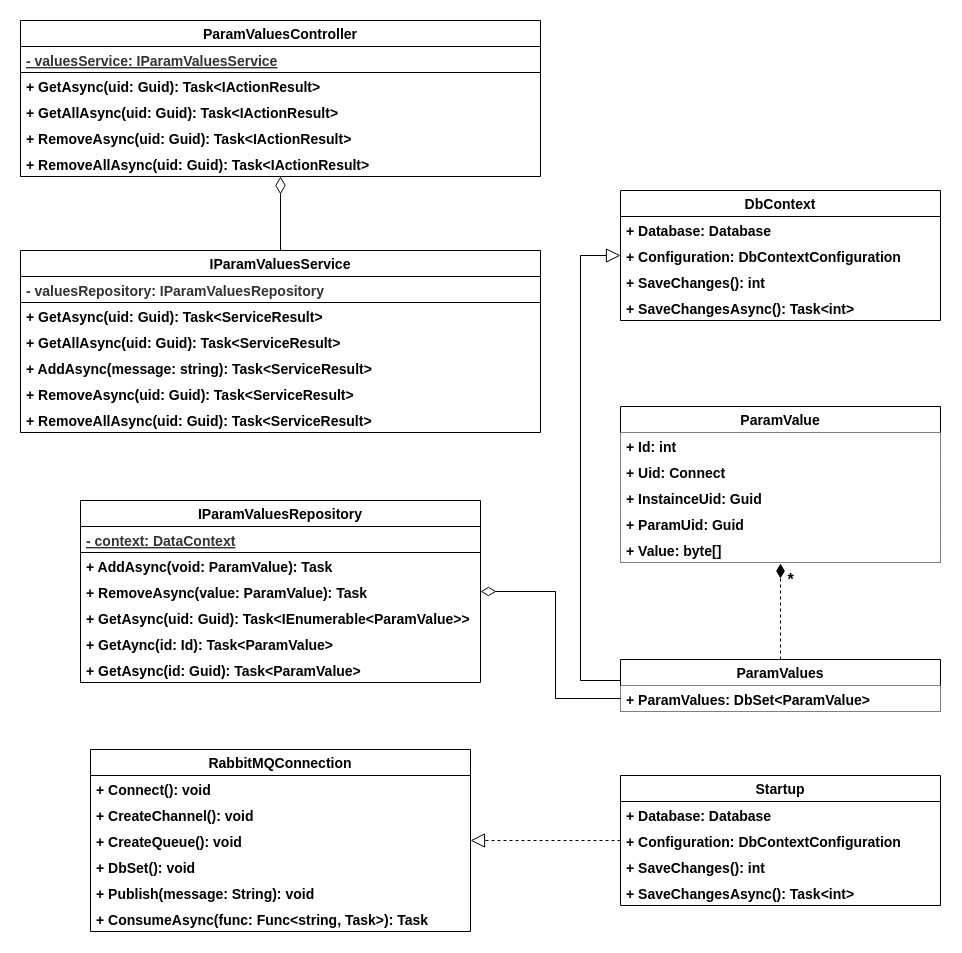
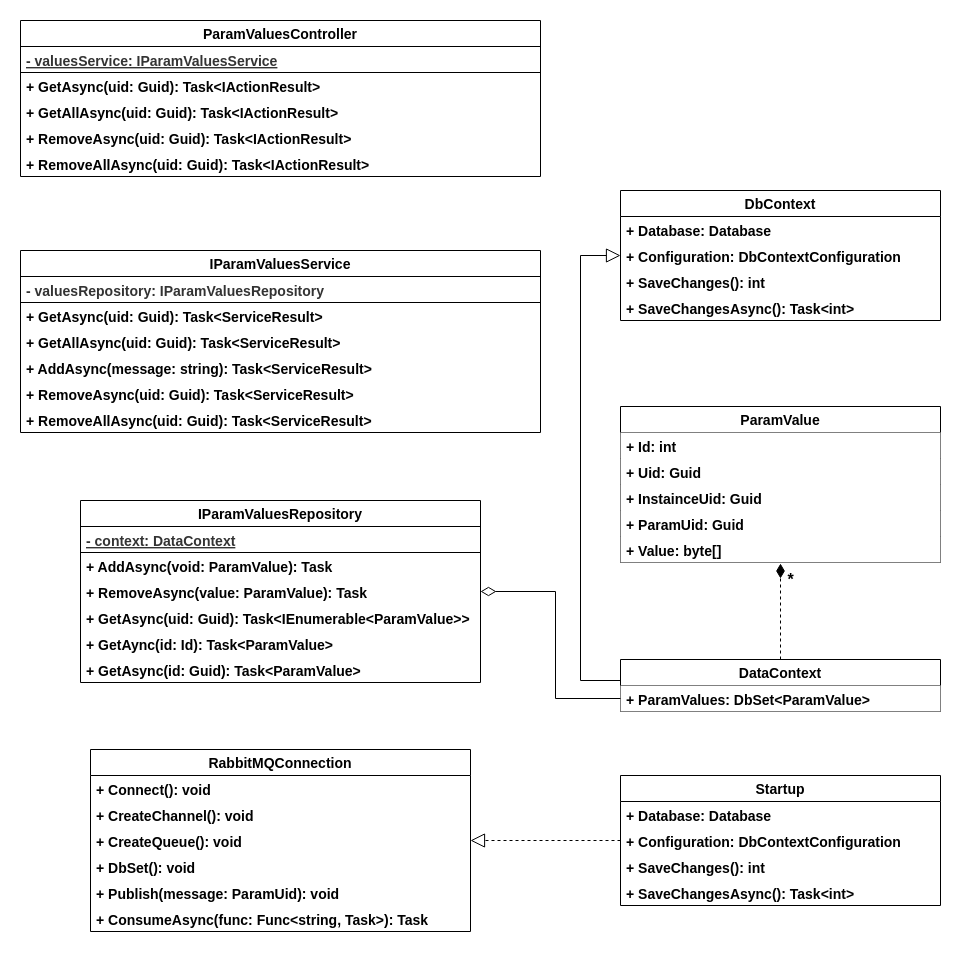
(281, 222) -> none
(674, 473) -> (660, 473)
(780, 673) -> (780, 673)
(205, 894) -> (213, 894)
